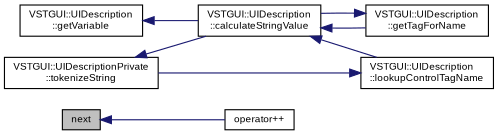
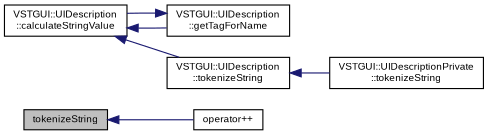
(81, 21) -> none
(176, 45) -> none
(427, 73) -> (228, 73)
(81, 120) -> (66, 120)
